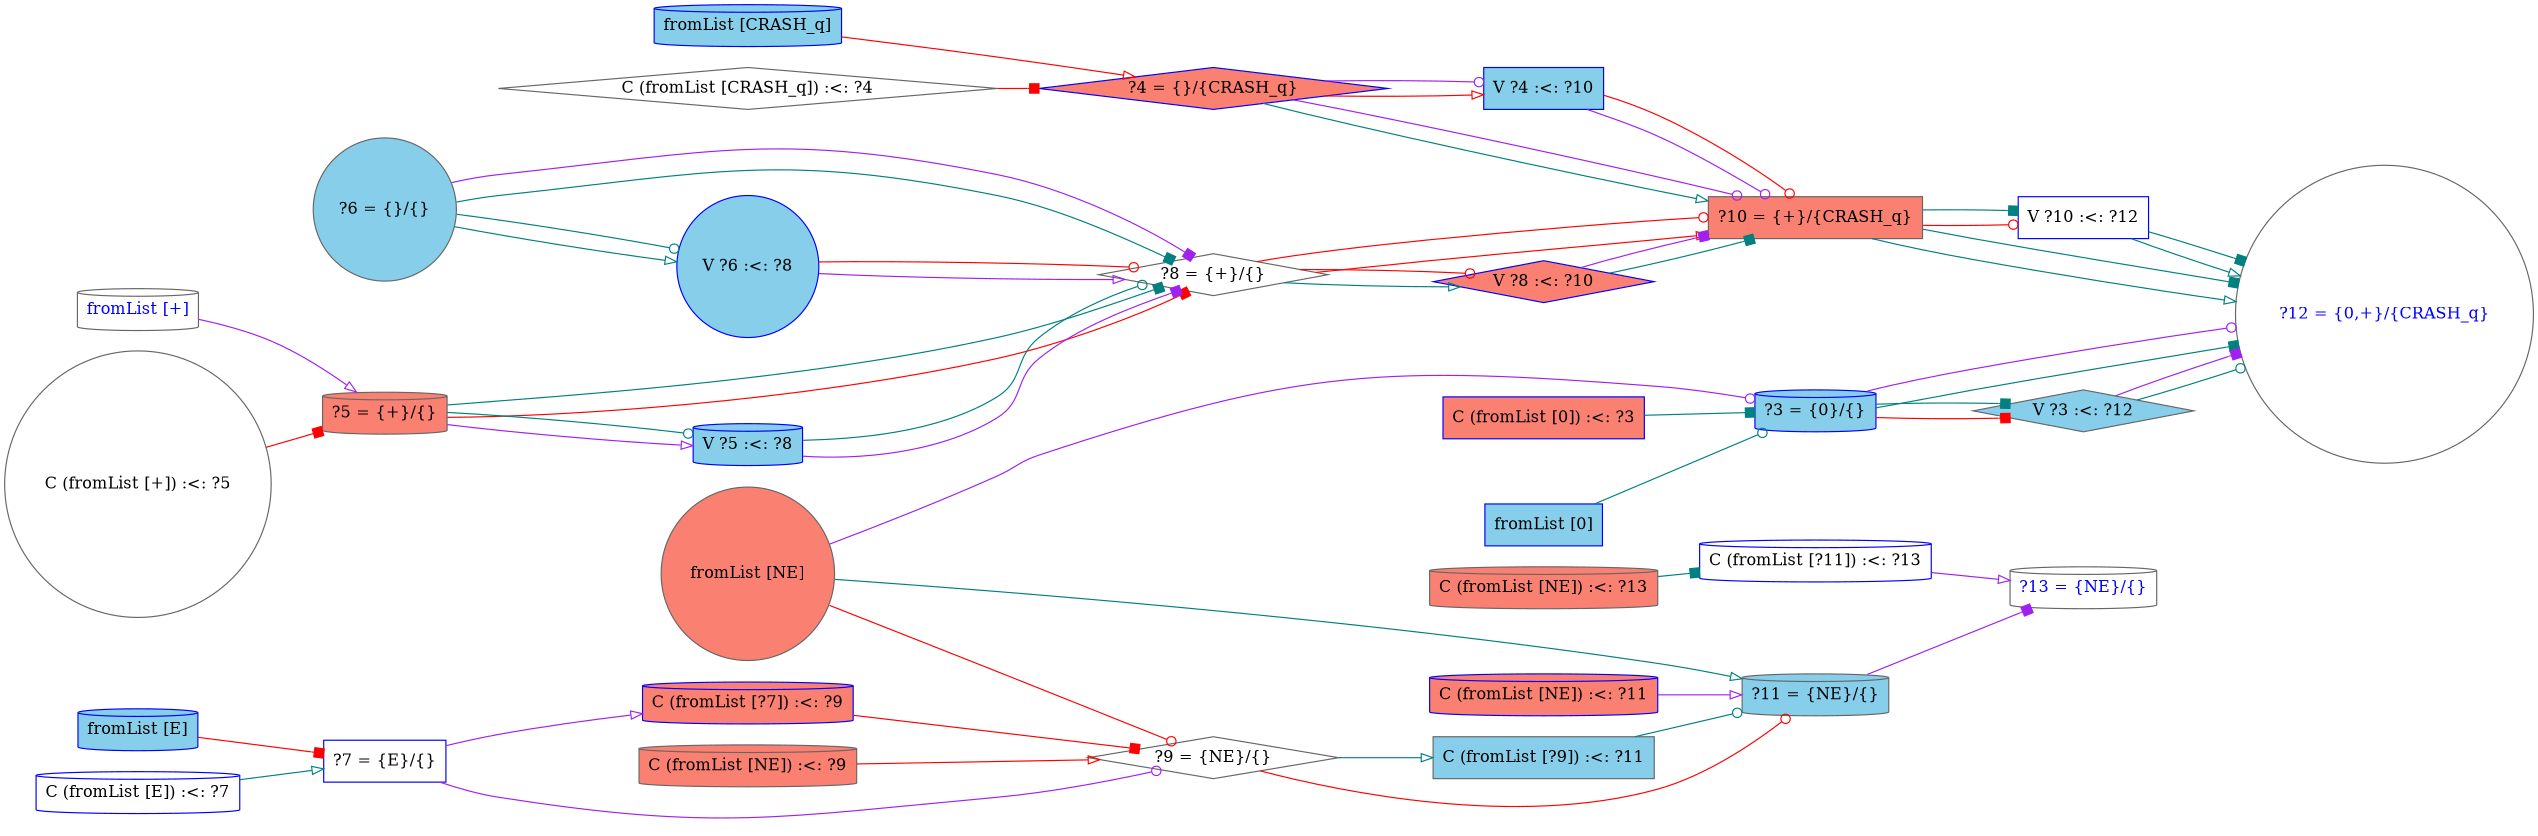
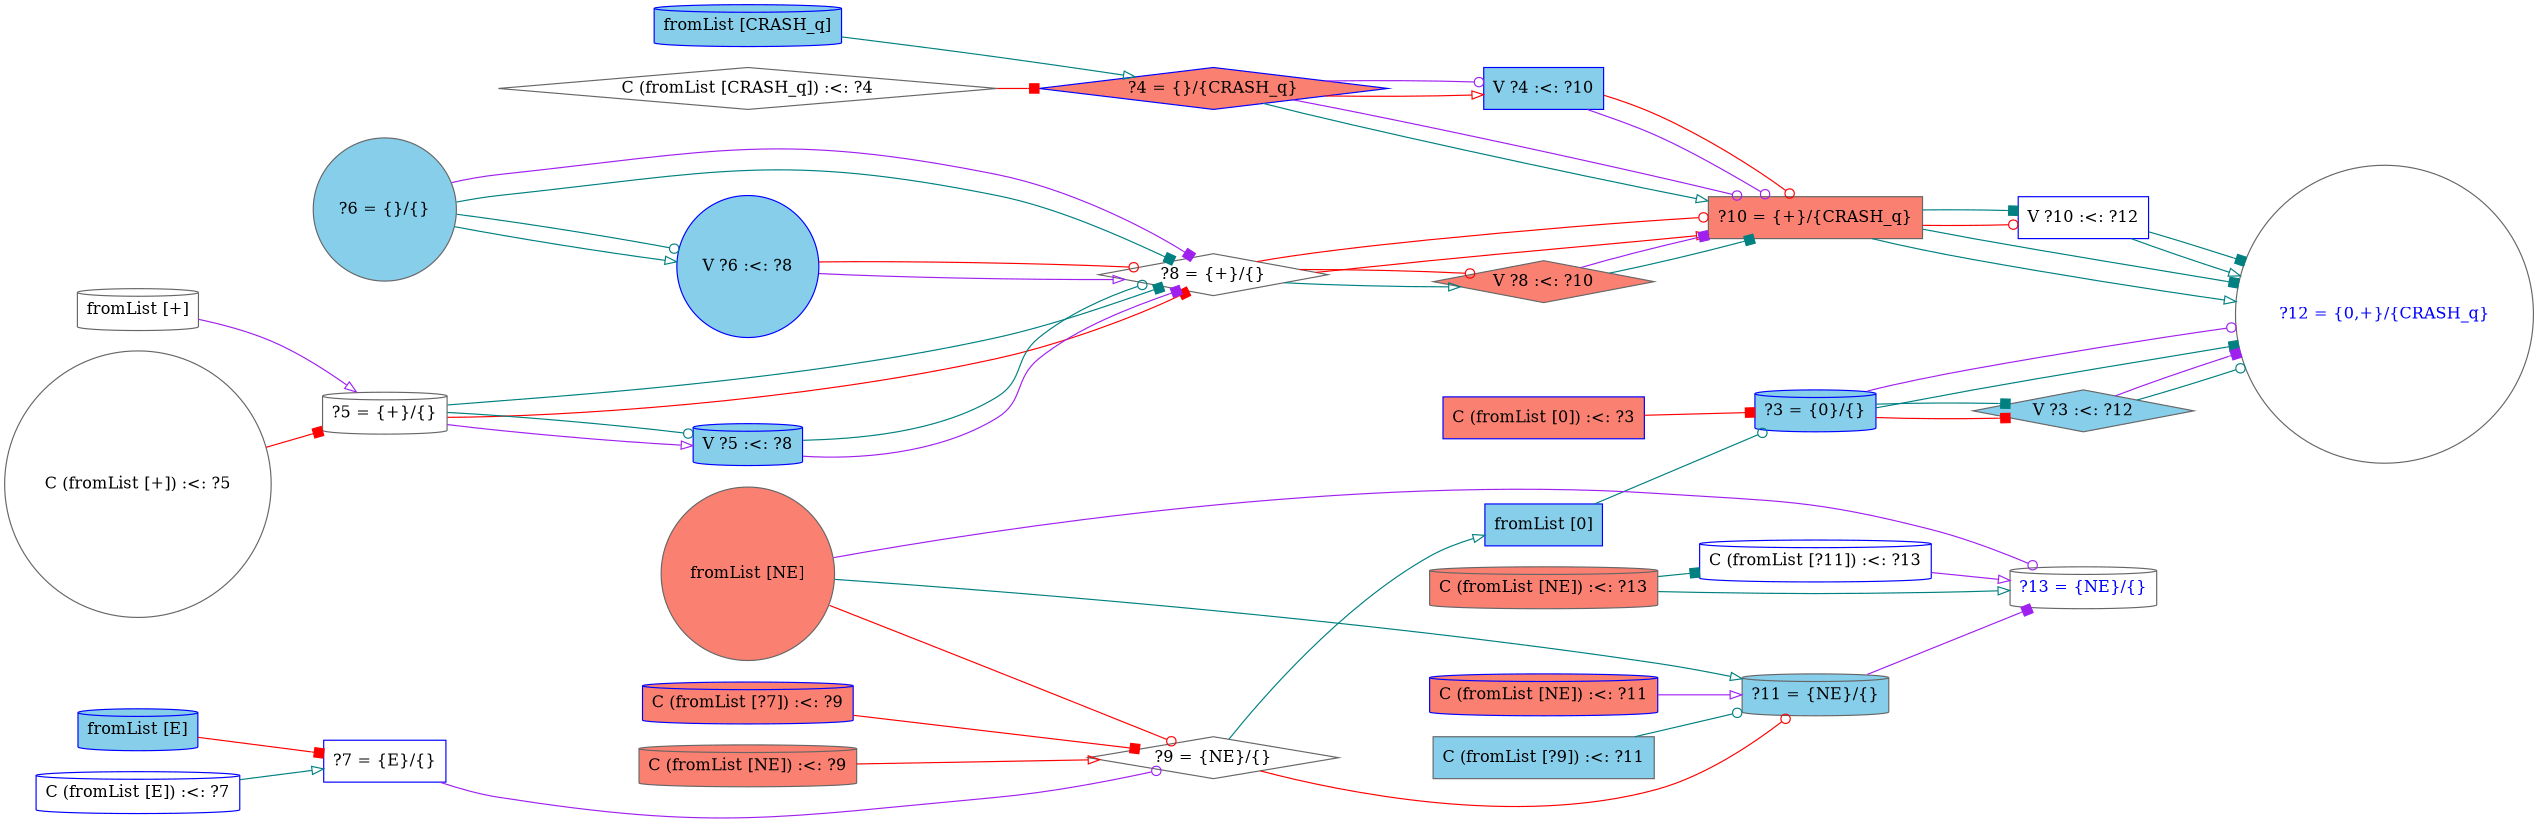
(983, 55) -> (983, 55)
(1544, 282) -> (1544, 282)
(138, 310) -> (138, 310)
(1275, 390) -> (1433, 491)
(385, 413) -> (385, 413)
(1694, 414) -> (1694, 414)
none -> (1828, 594)
(538, 728) -> none
(1380, 758) -> (1327, 634)
